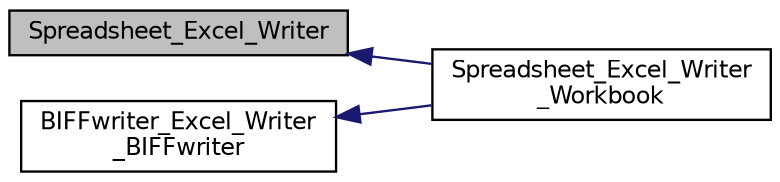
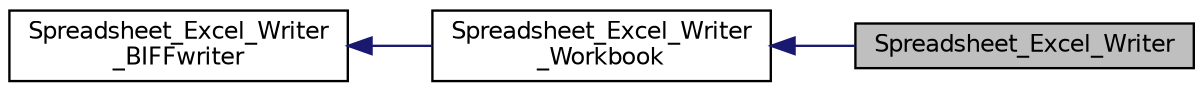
(402, 60) -> (825, 46)
(179, 136) -> (179, 46)
